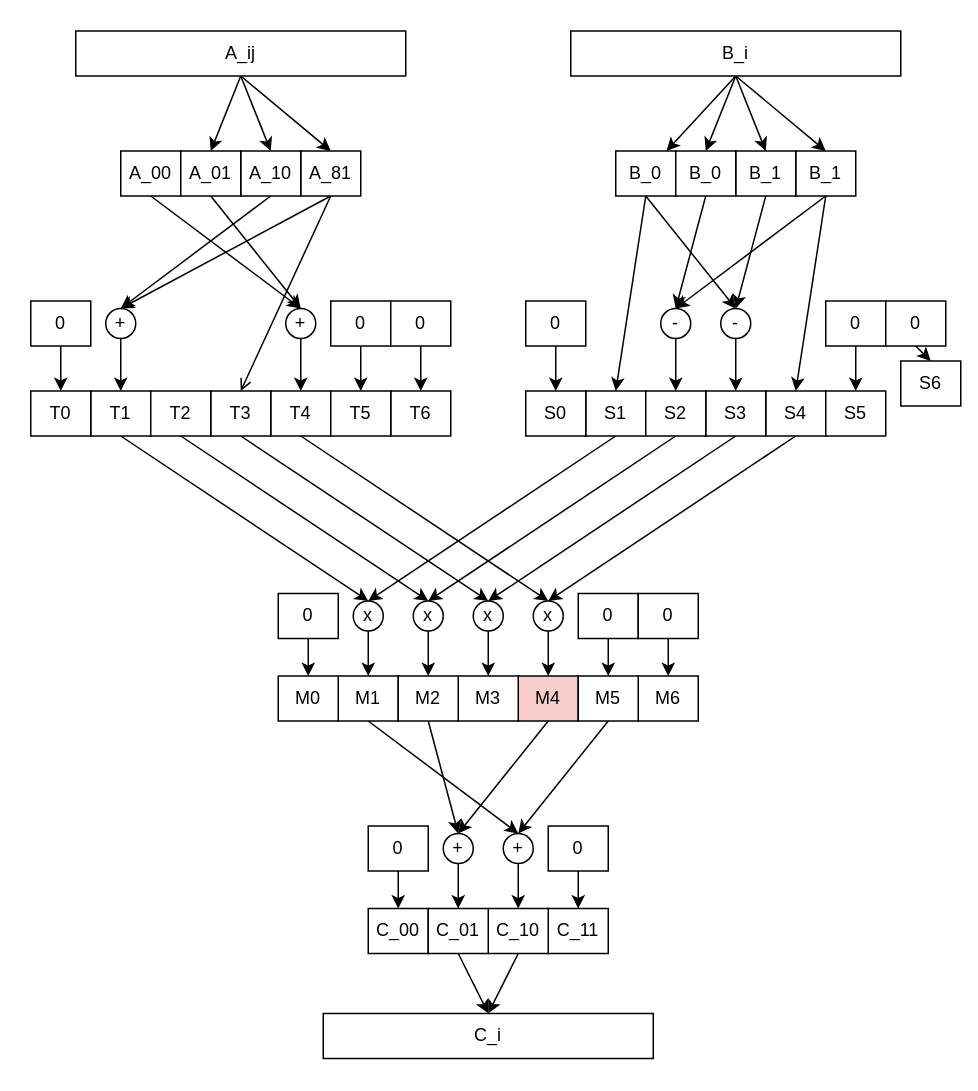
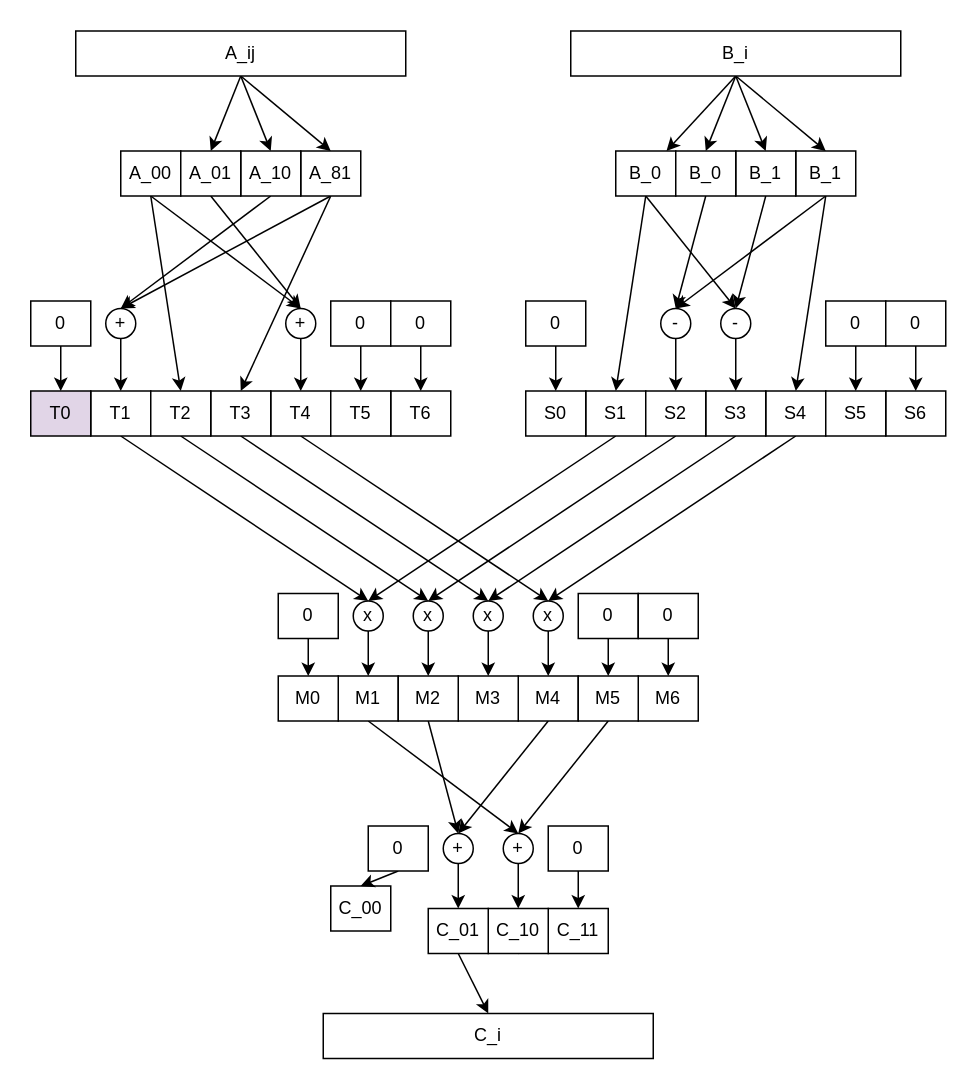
none -> (165, 290)
(245, 382) -> (246, 380)
(931, 383) -> (916, 413)
(61, 413) -> (61, 413)
(548, 698) -> (548, 698)
(398, 931) -> (361, 908)
(506, 979) -> (518, 953)
